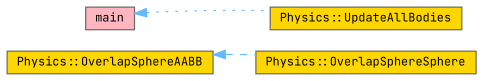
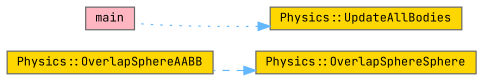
(208, 11) -> (196, 26)
(241, 54) -> (229, 71)
